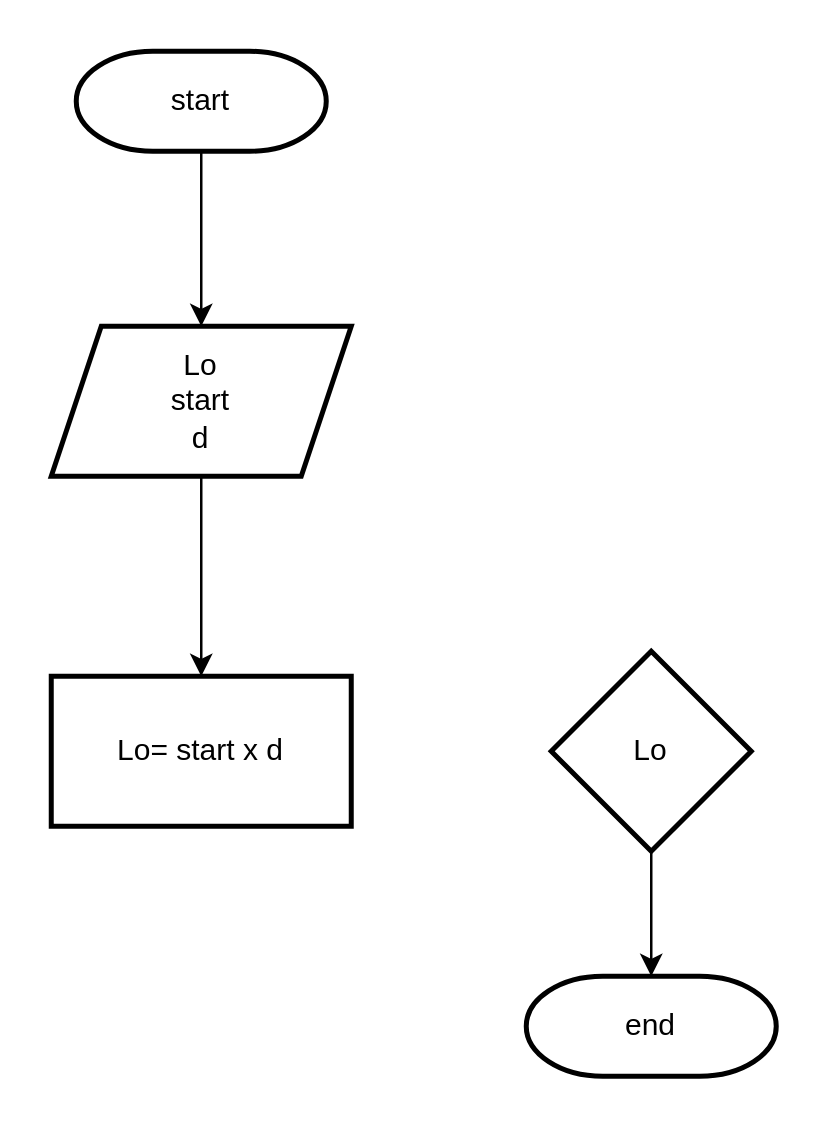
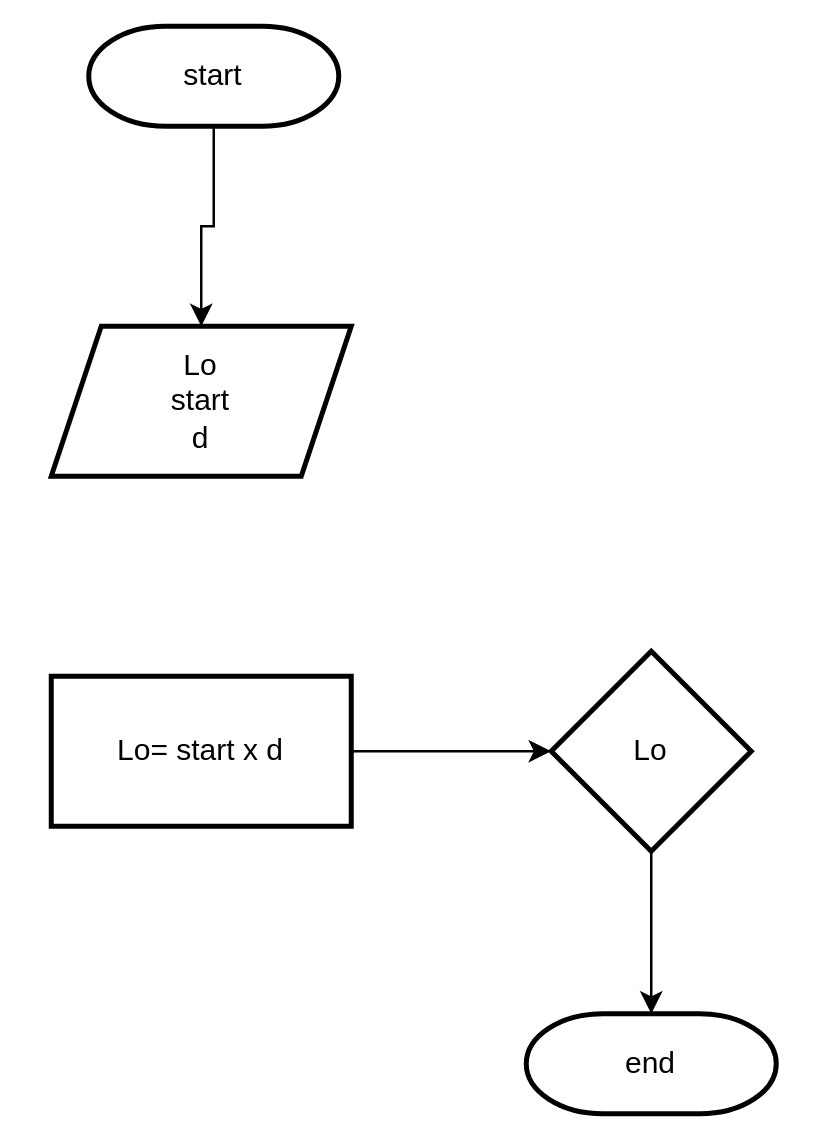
(201, 101) -> (214, 76)
(201, 568) -> none
none -> (443, 751)
(651, 1026) -> (651, 1064)
